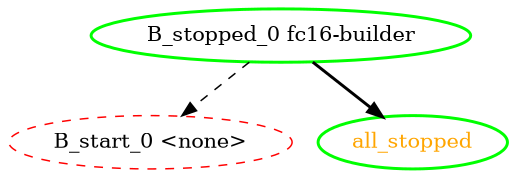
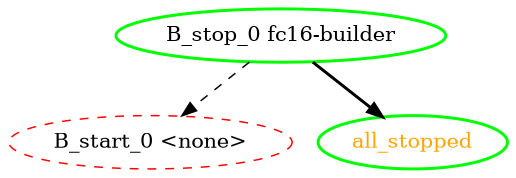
(281, 36) -> (281, 36)
